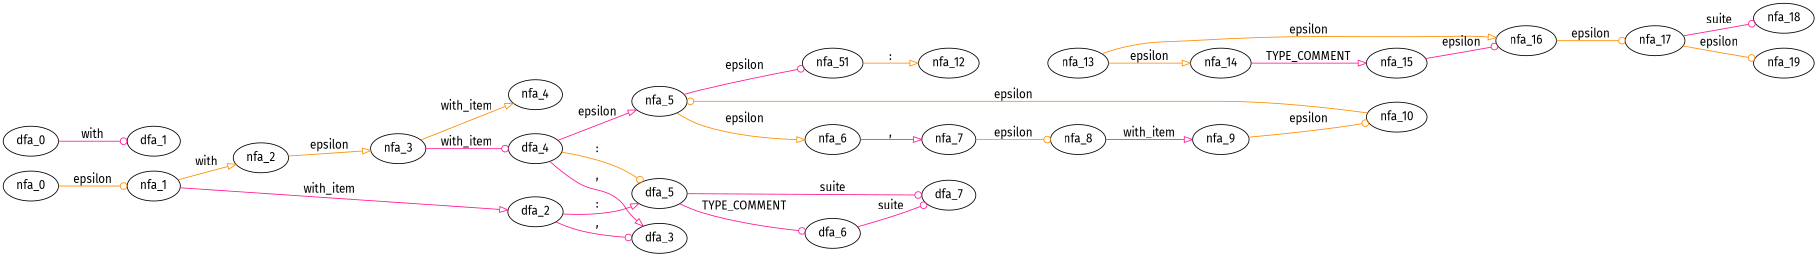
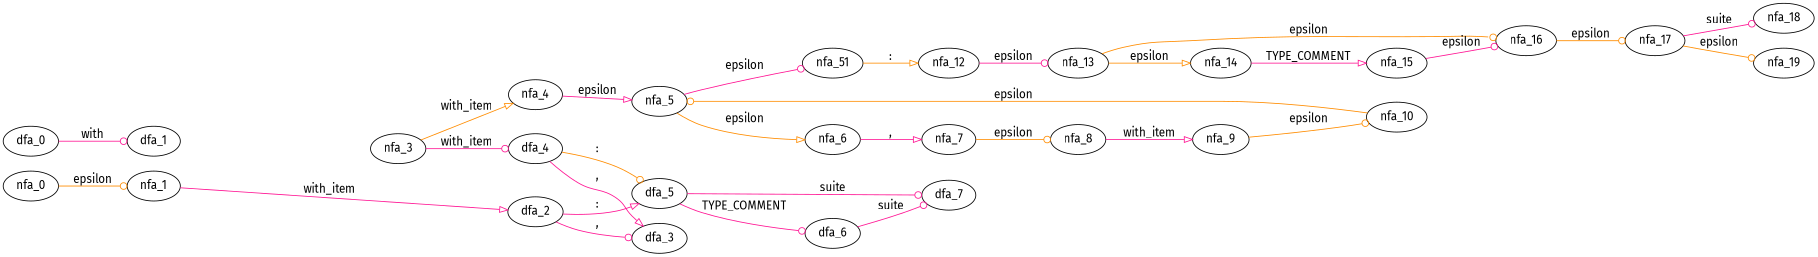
(1294, 37) -> (1294, 37)
none -> (1010, 63)
(593, 127) -> (593, 98)
(261, 158) -> none
